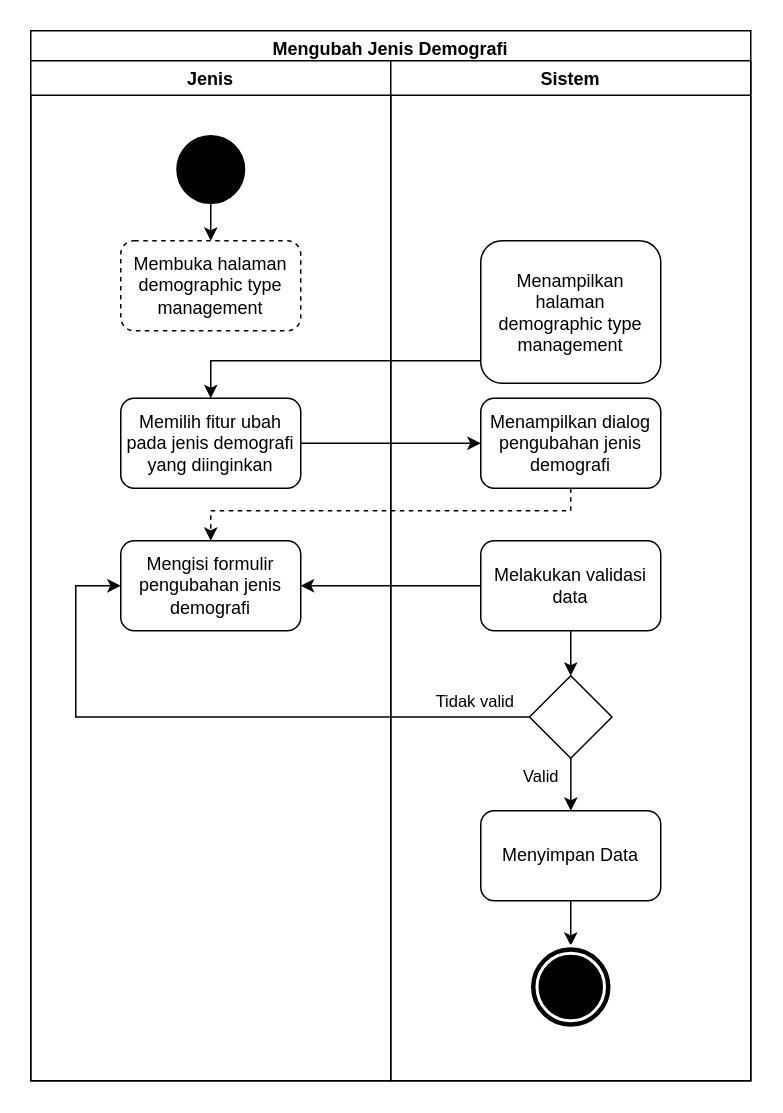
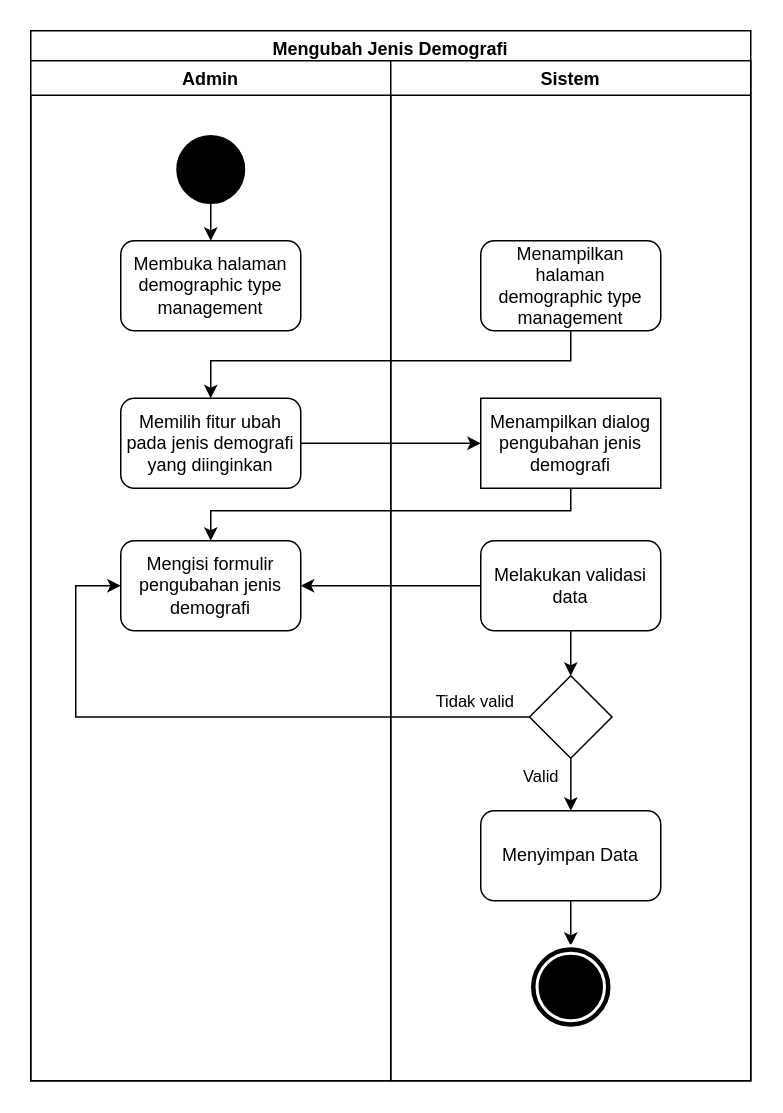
(210, 79) -> (210, 79)
(211, 286) -> (211, 286)
(571, 312) -> (571, 286)
(571, 443) -> (571, 443)
(393, 511) -> (393, 511)
